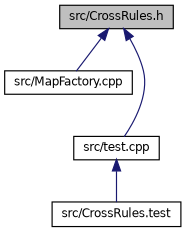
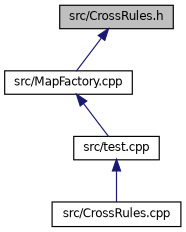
(144, 89) -> (96, 120)
(116, 214) -> (116, 214)
